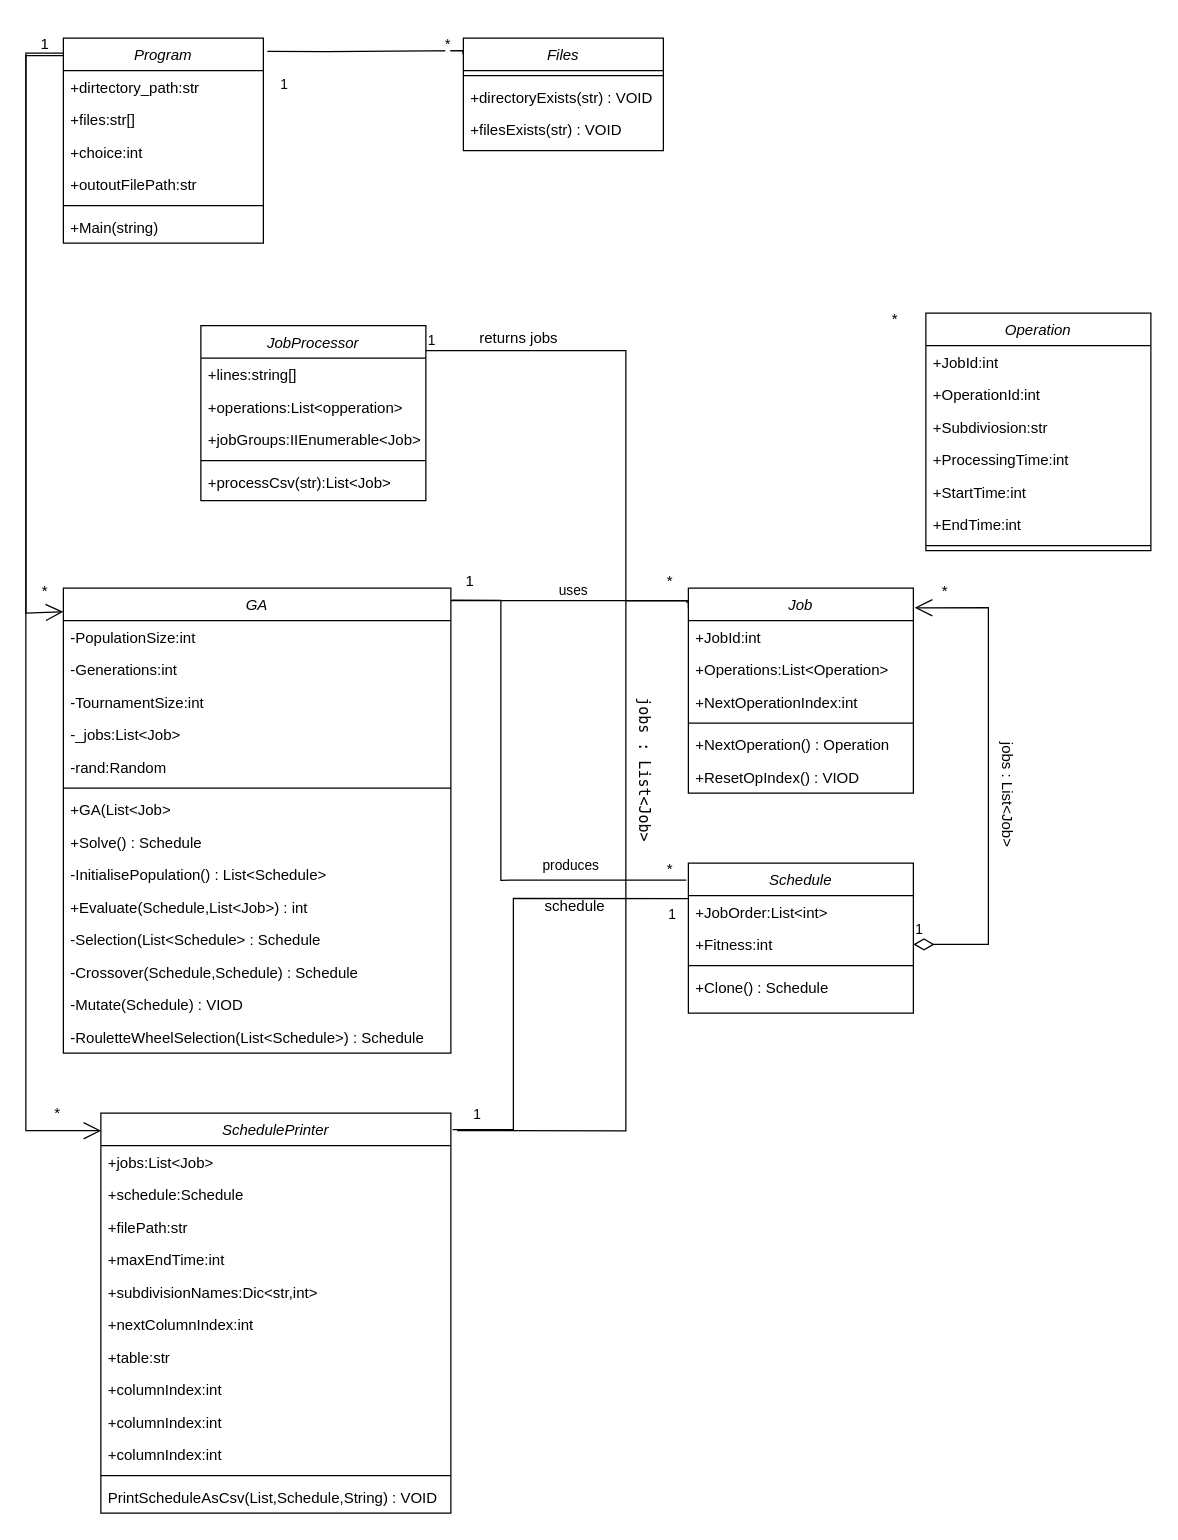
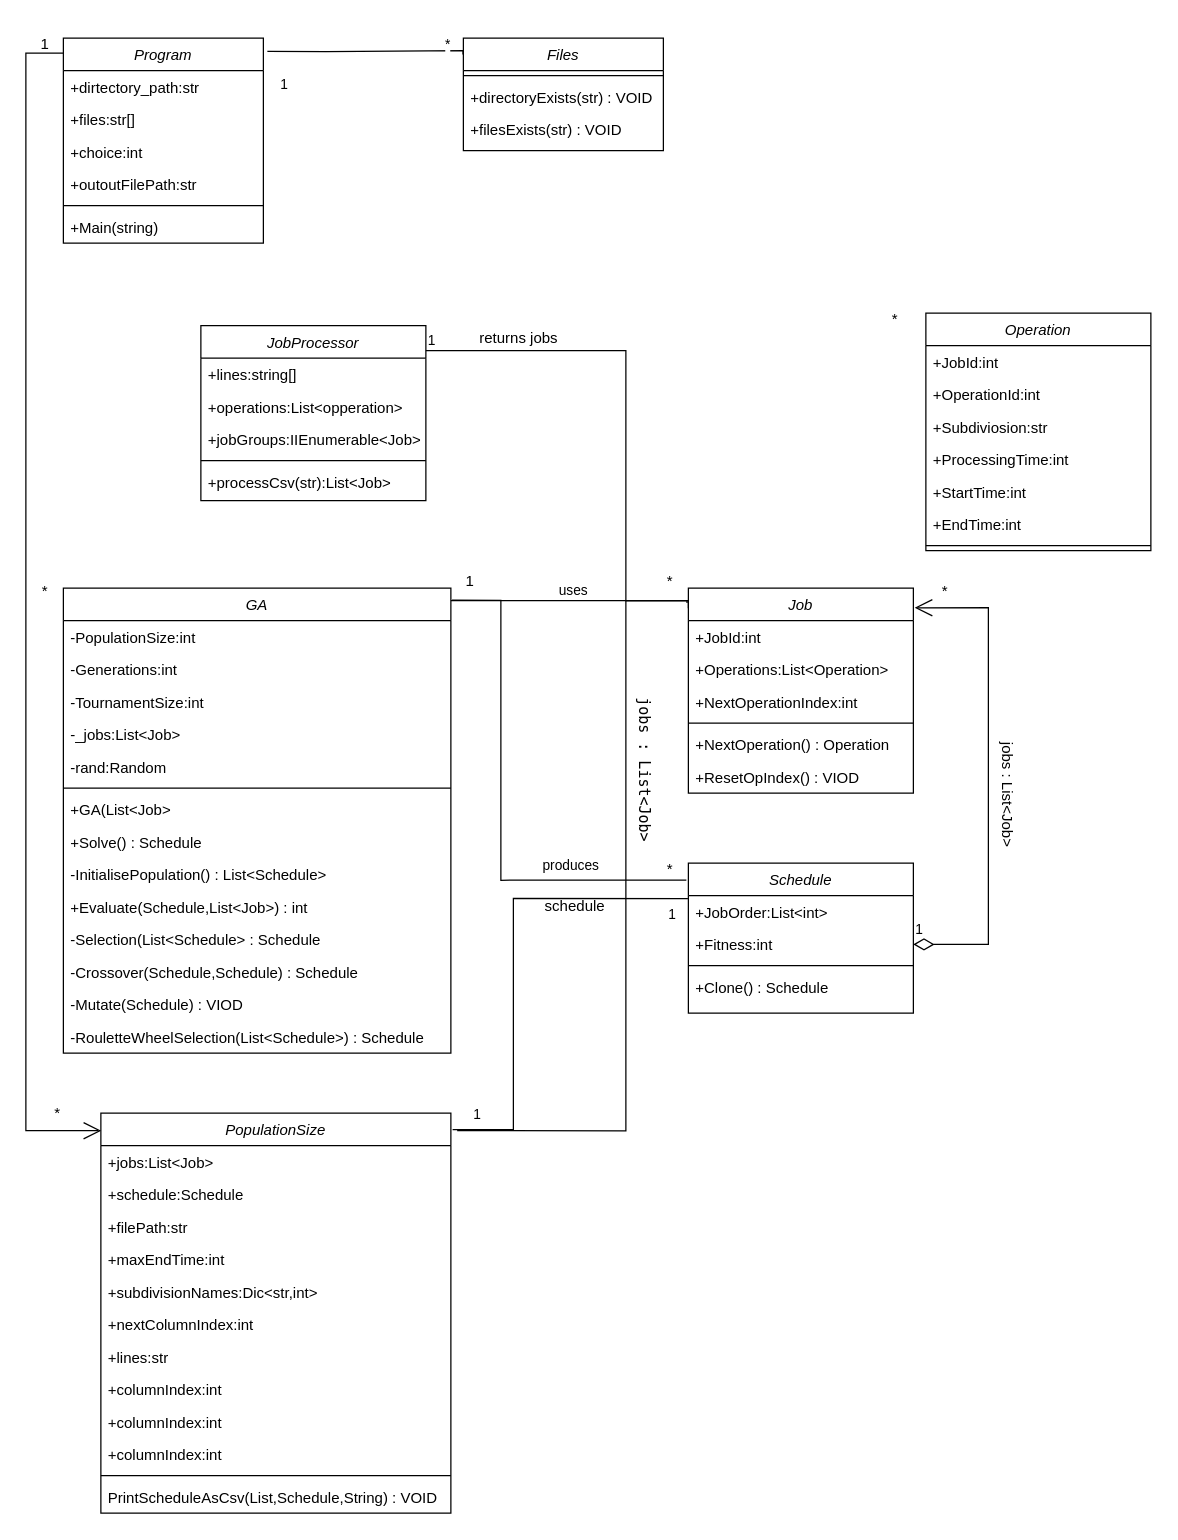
(46, 56) -> none
(275, 1130) -> (275, 1130)
(146, 1358) -> (144, 1358)
